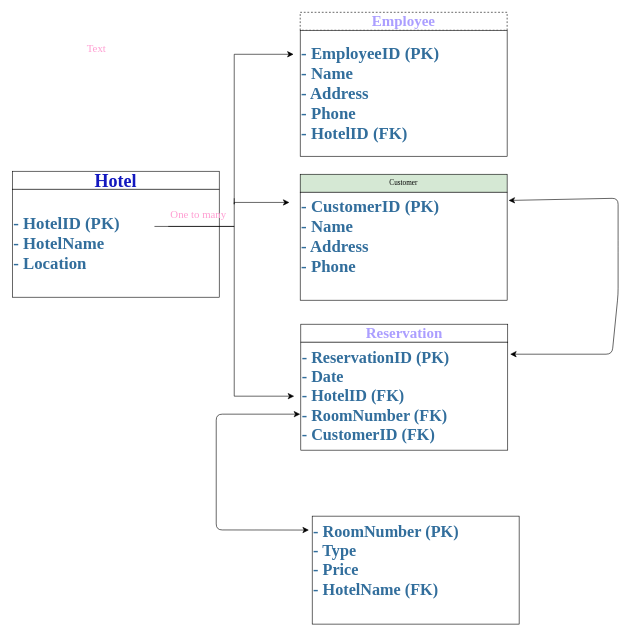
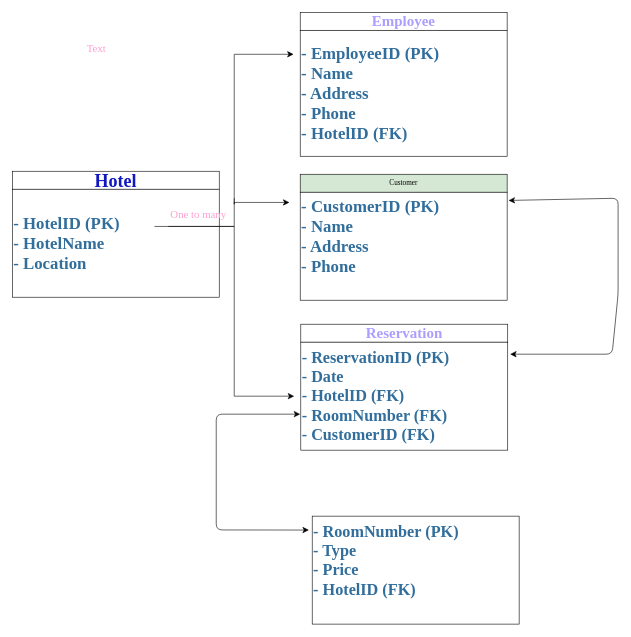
(404, 21) -> (404, 21)
(389, 570) -> (389, 570)
